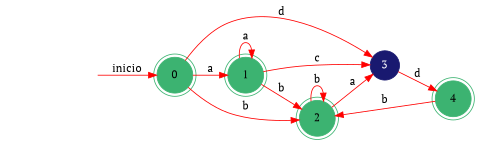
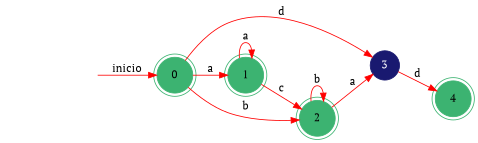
(312, 65) -> none
(281, 89) -> (281, 89)
(389, 108) -> none
